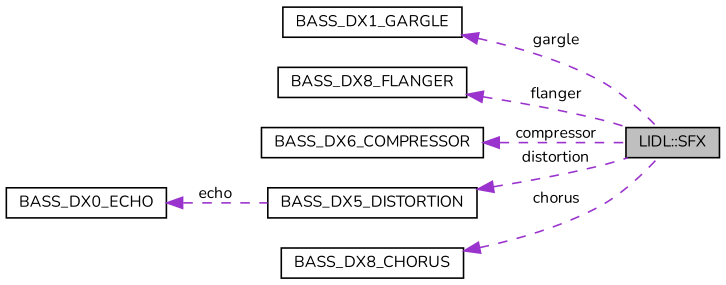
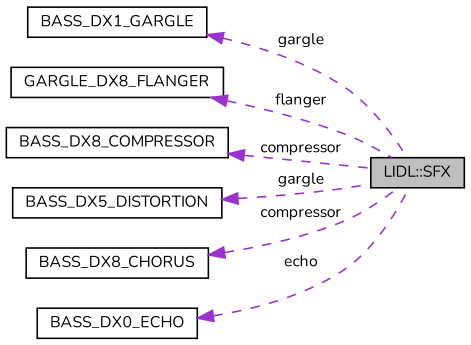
(372, 82) -> (117, 82)
(372, 143) -> (117, 143)
(555, 158) -> (300, 180)
(555, 199) -> (300, 213)
(225, 203) -> (329, 279)
